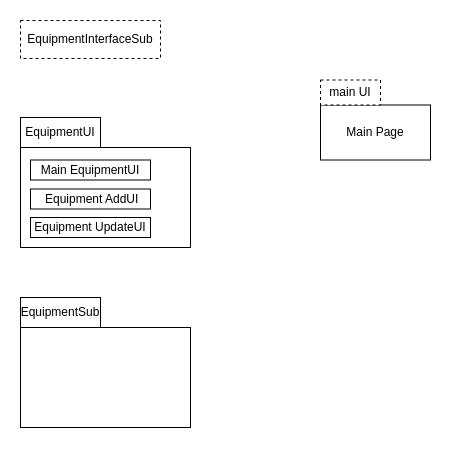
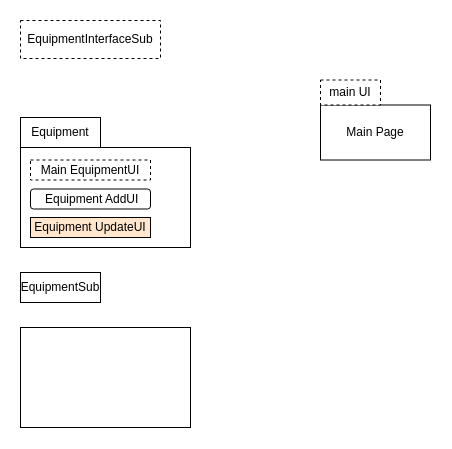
(61, 133) -> (61, 133)
(91, 170) -> (91, 170)
(91, 199) -> (91, 199)
(91, 228) -> (91, 228)
(61, 313) -> (61, 288)
